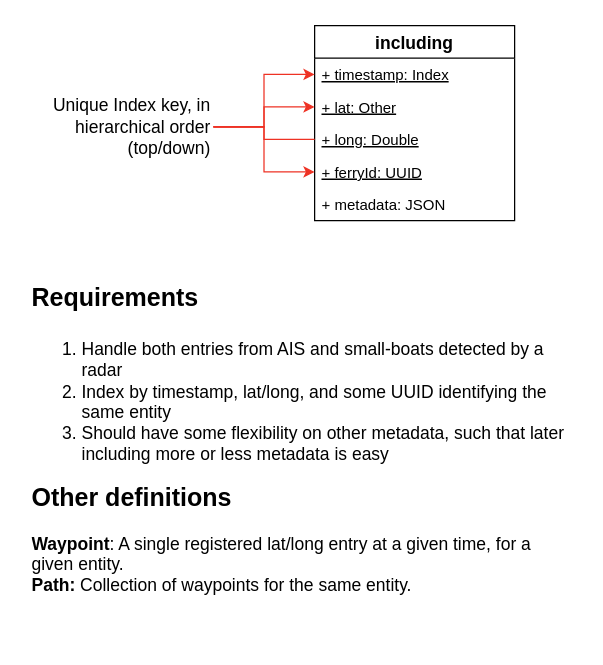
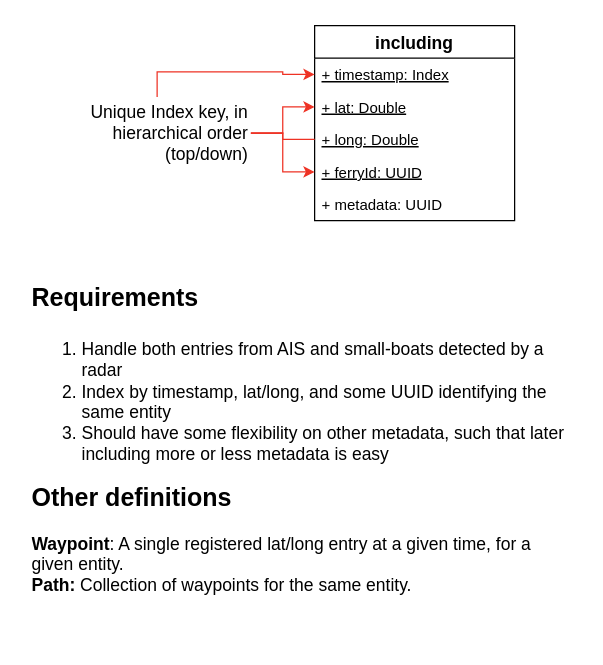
(364, 108) -> (366, 108)
(119, 127) -> (157, 133)
(383, 205) -> (383, 205)
